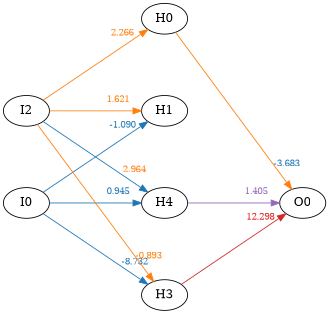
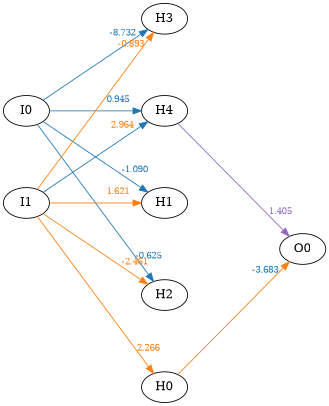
(26, 111) -> (26, 203)
(230, 251) -> none
none -> (165, 295)
